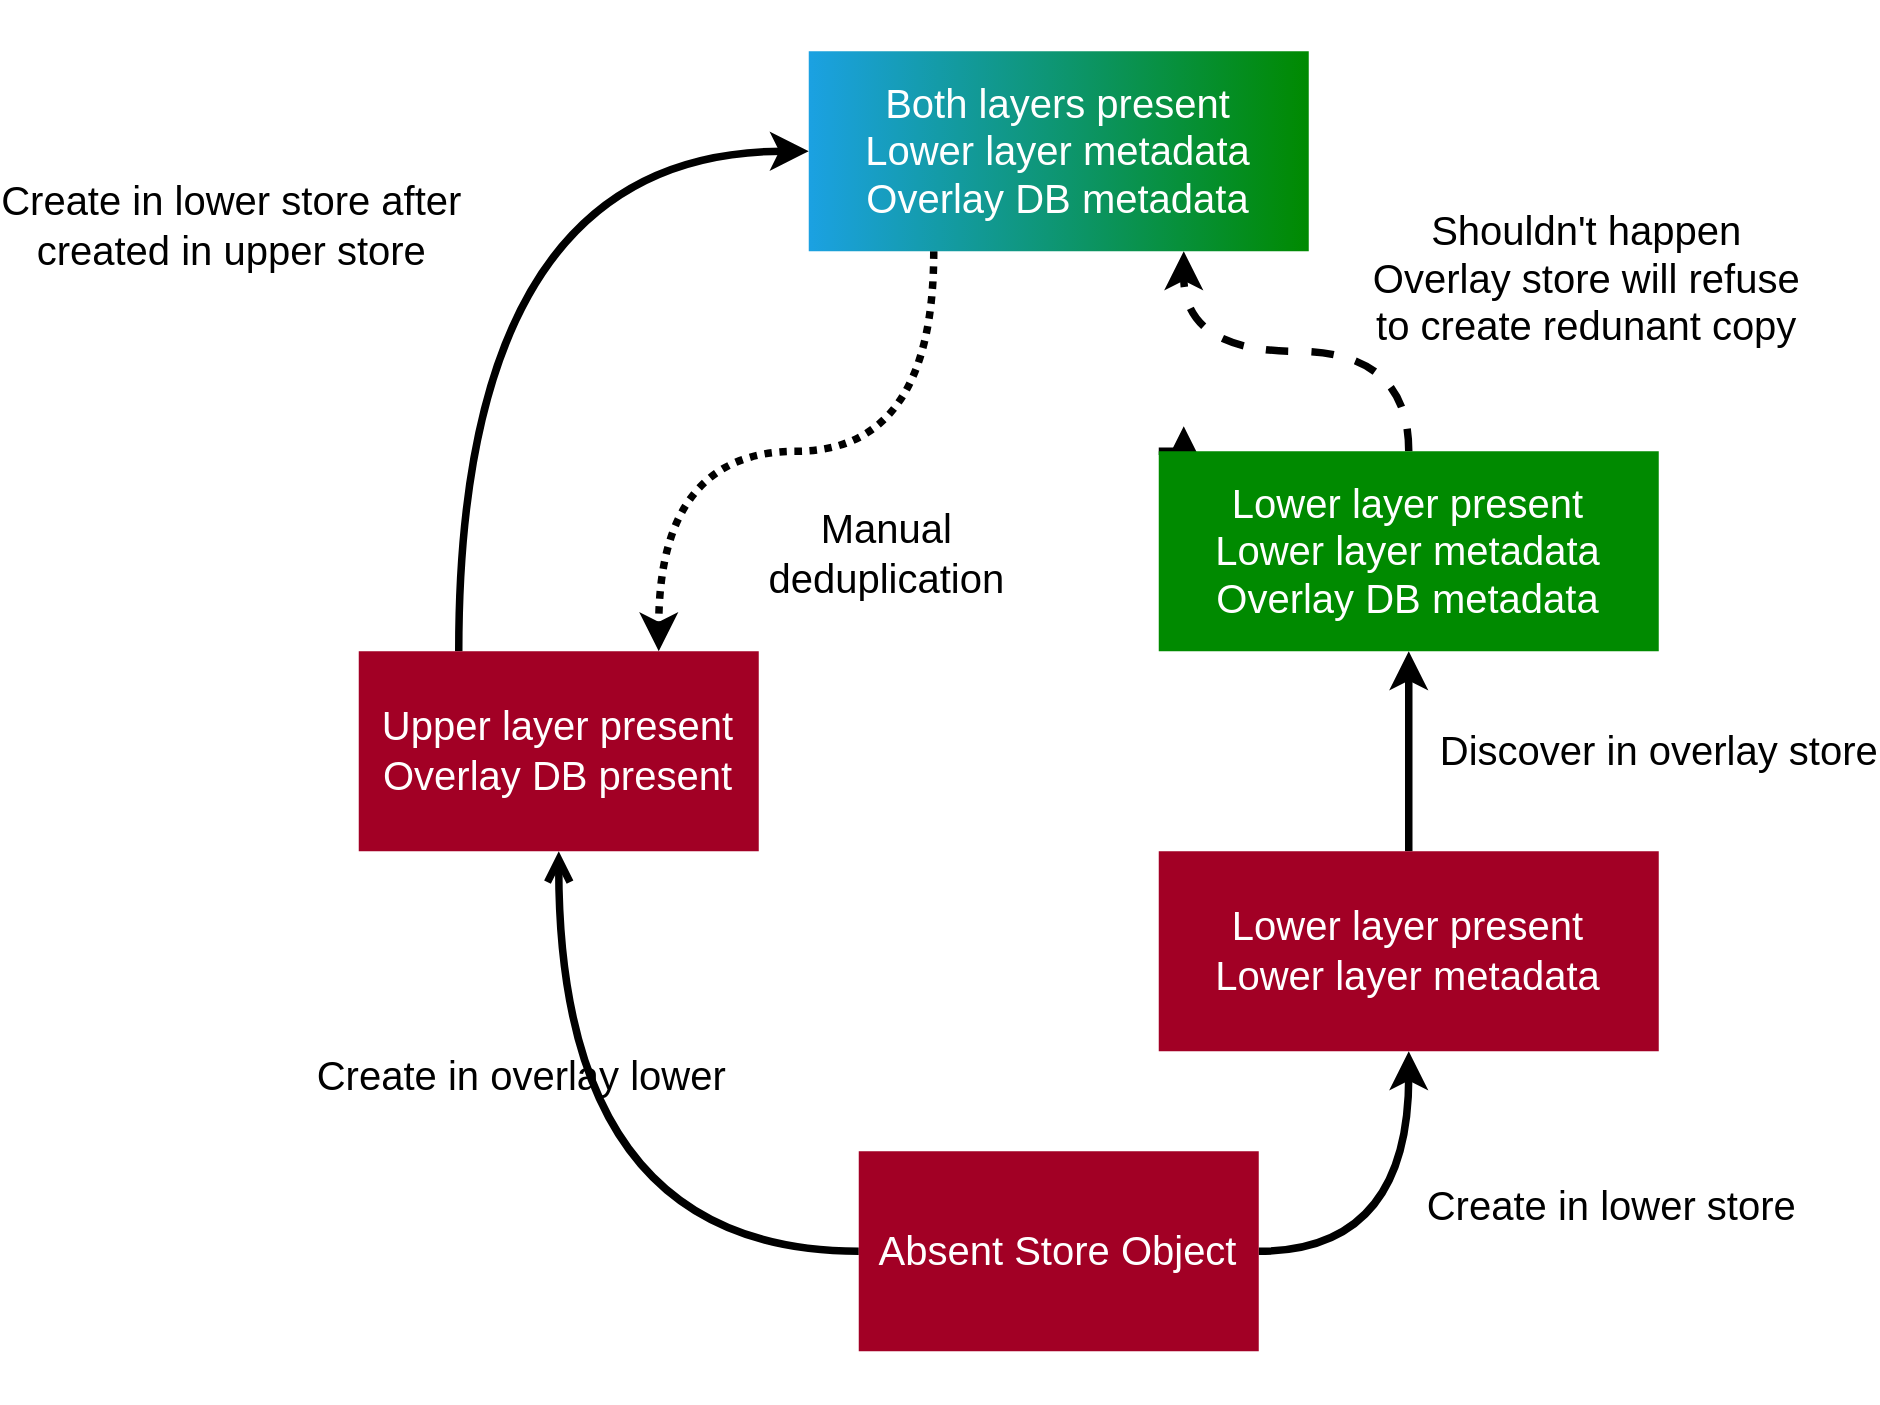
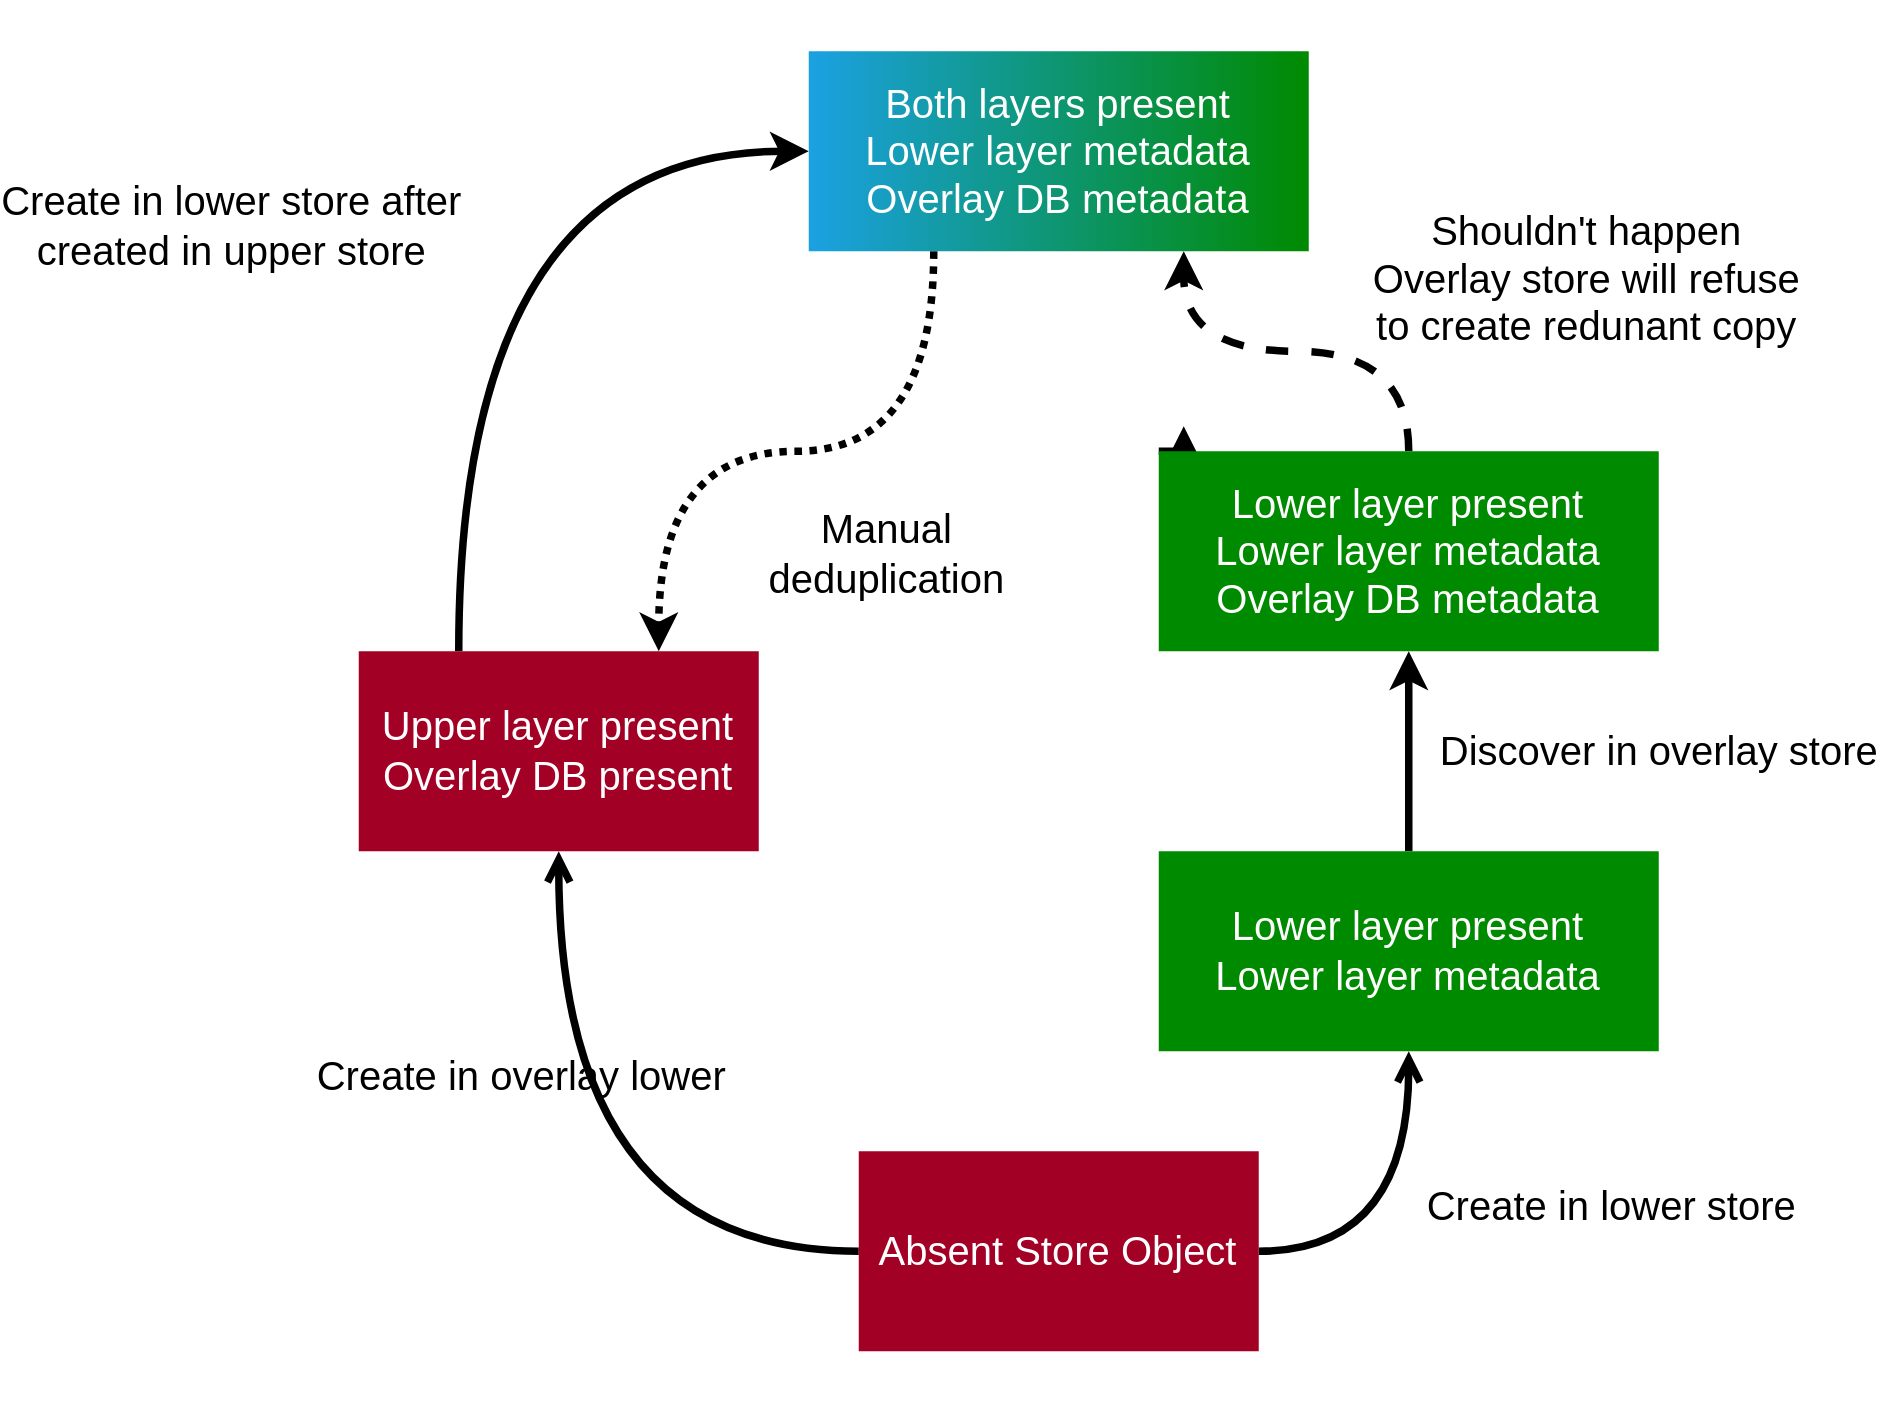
(1409, 951) -> (1409, 951)
(1386, 1187) -> (1398, 1150)
